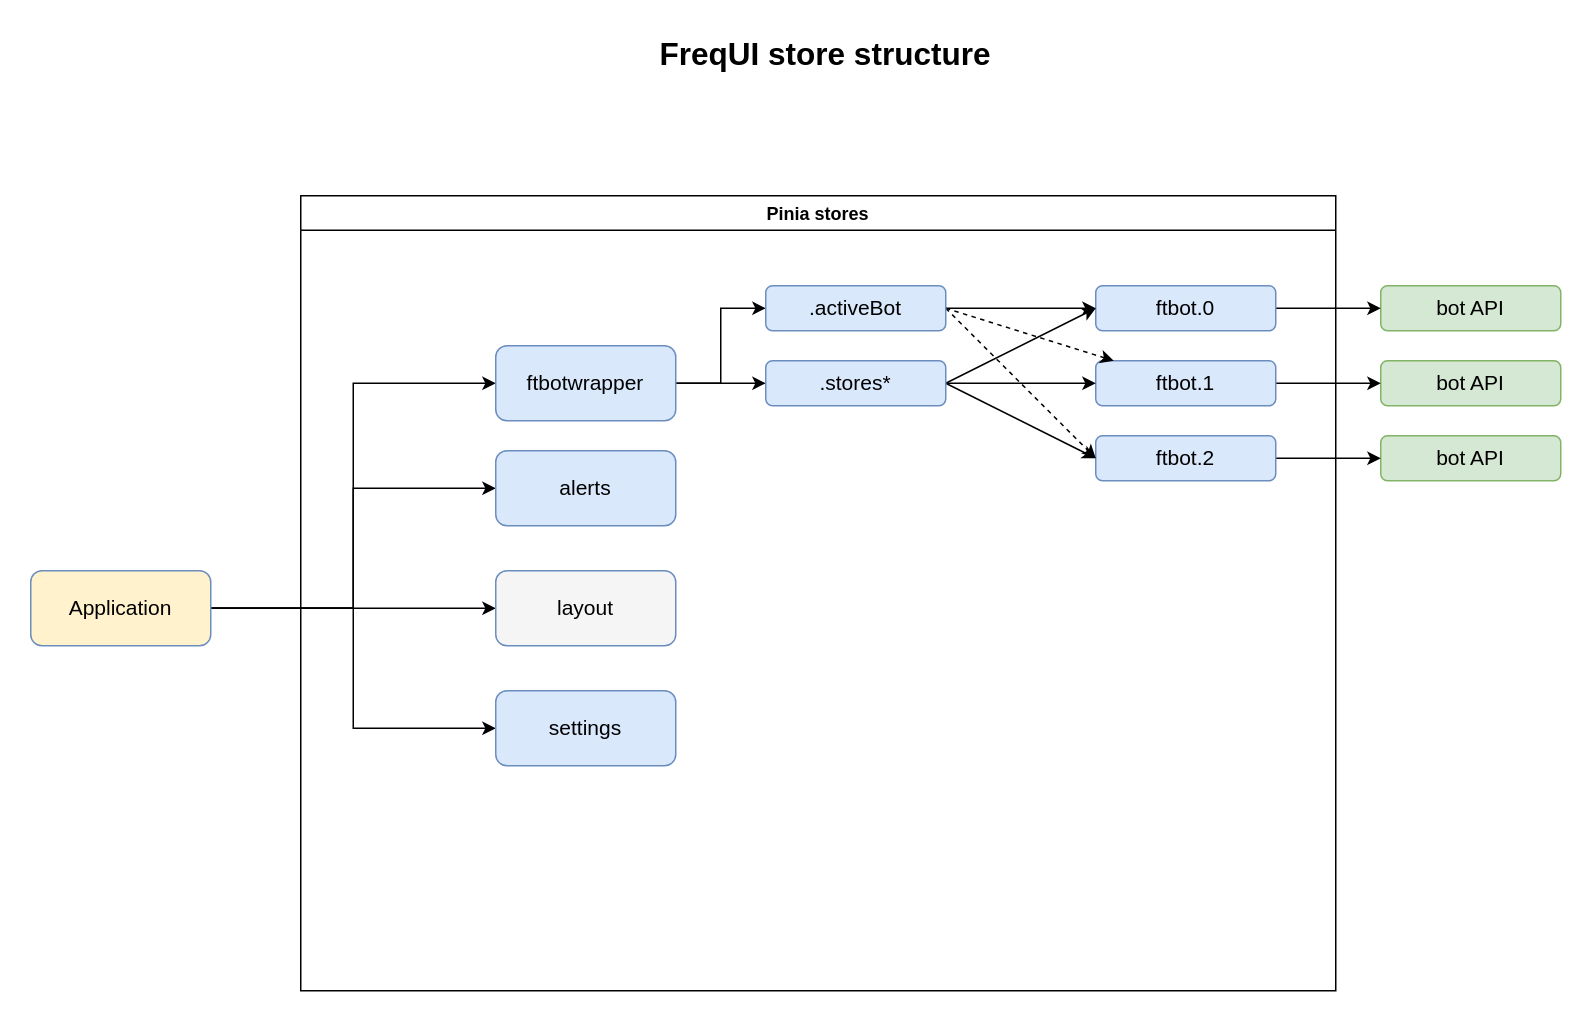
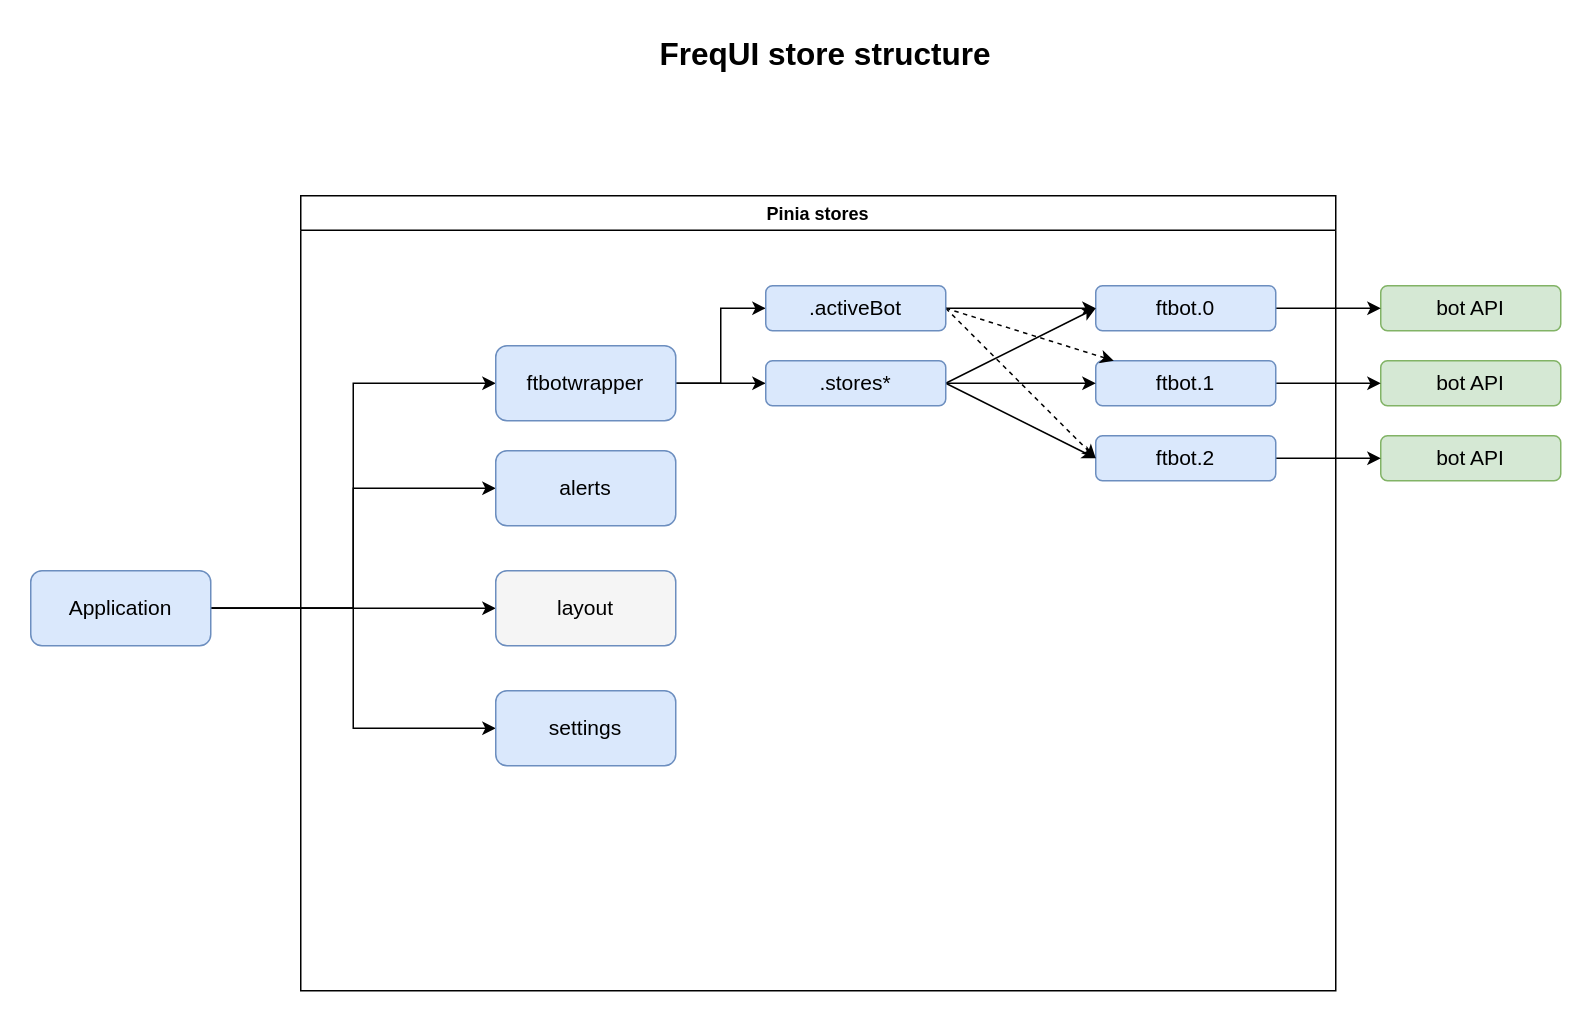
(121, 608) -> (121, 608)
